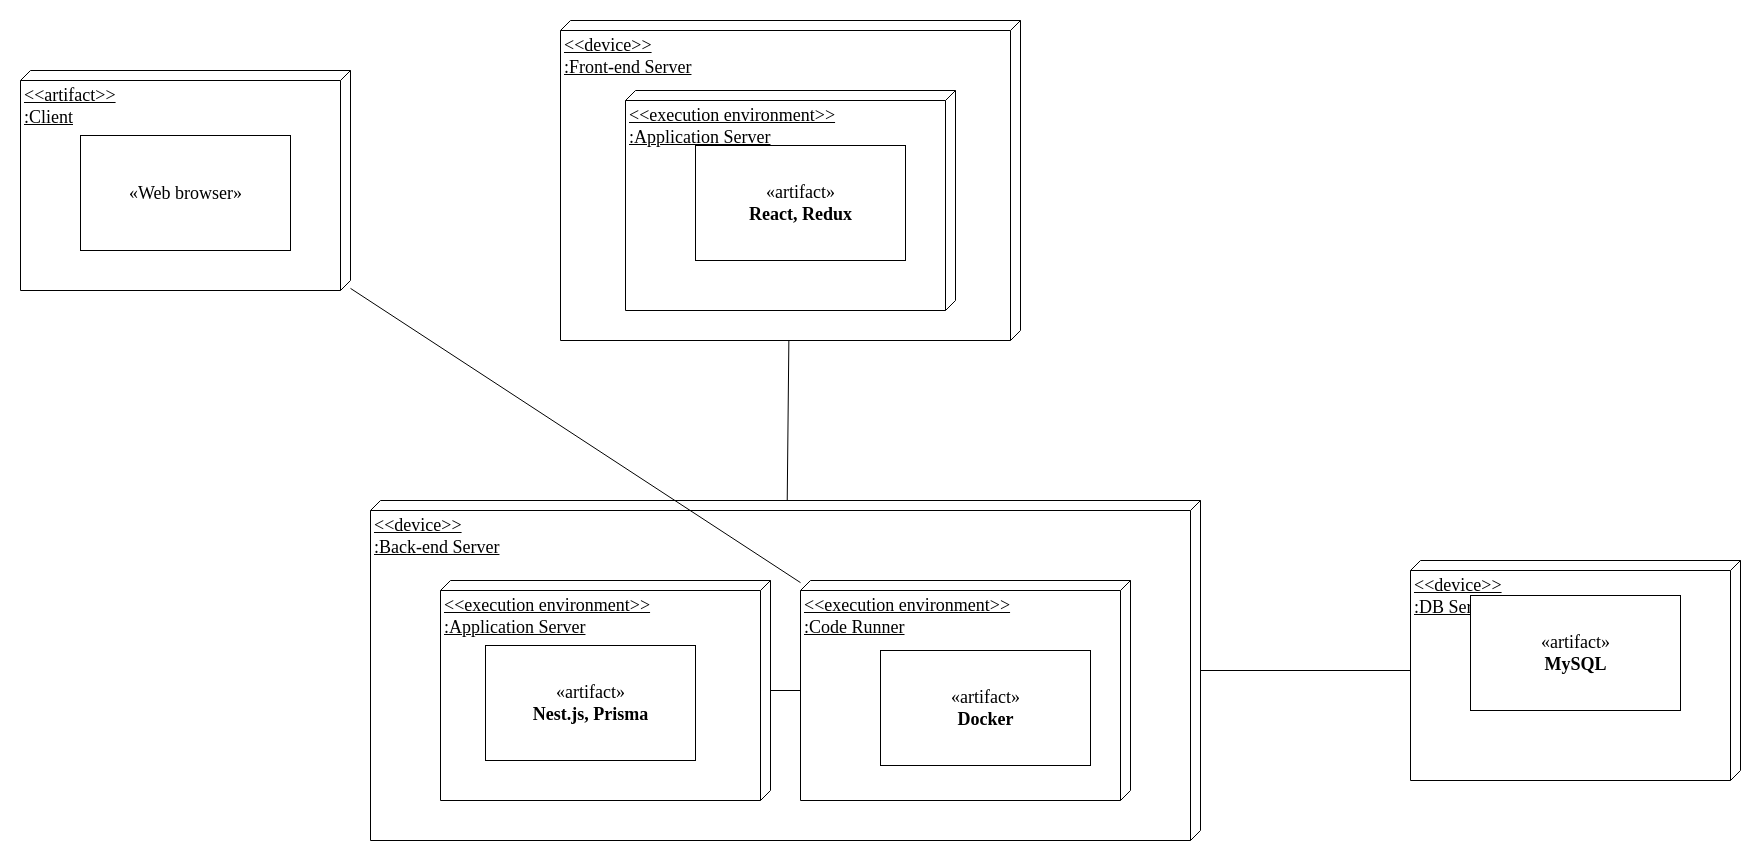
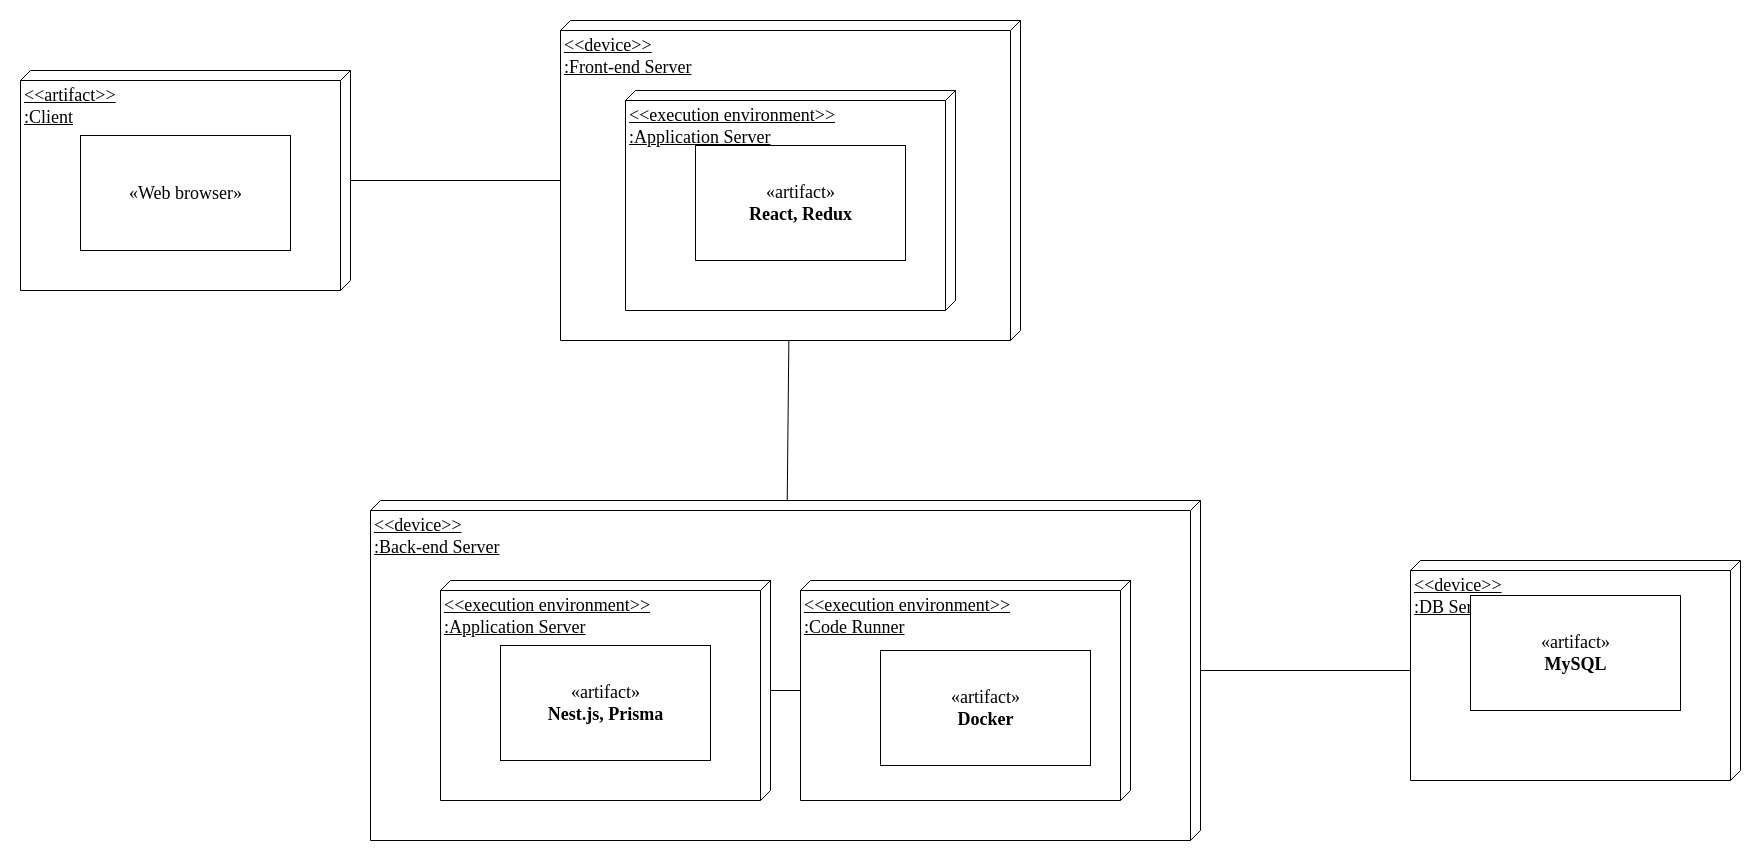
(575, 435) -> (456, 181)
(591, 703) -> (606, 703)
